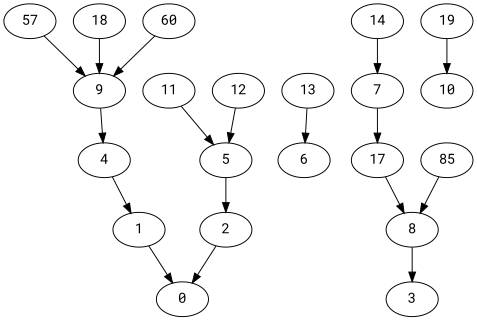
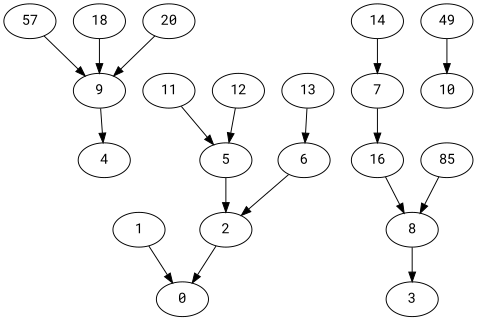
(169, 21) -> (169, 21)
(447, 21) -> (447, 21)
(377, 160) -> (377, 160)
(119, 191) -> none
none -> (269, 192)
